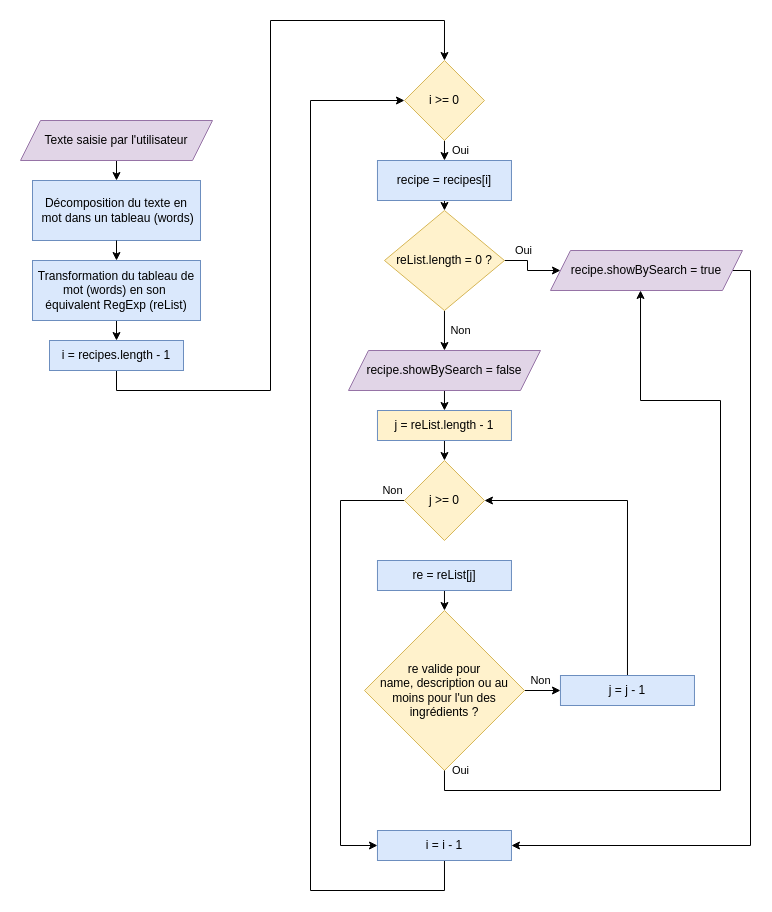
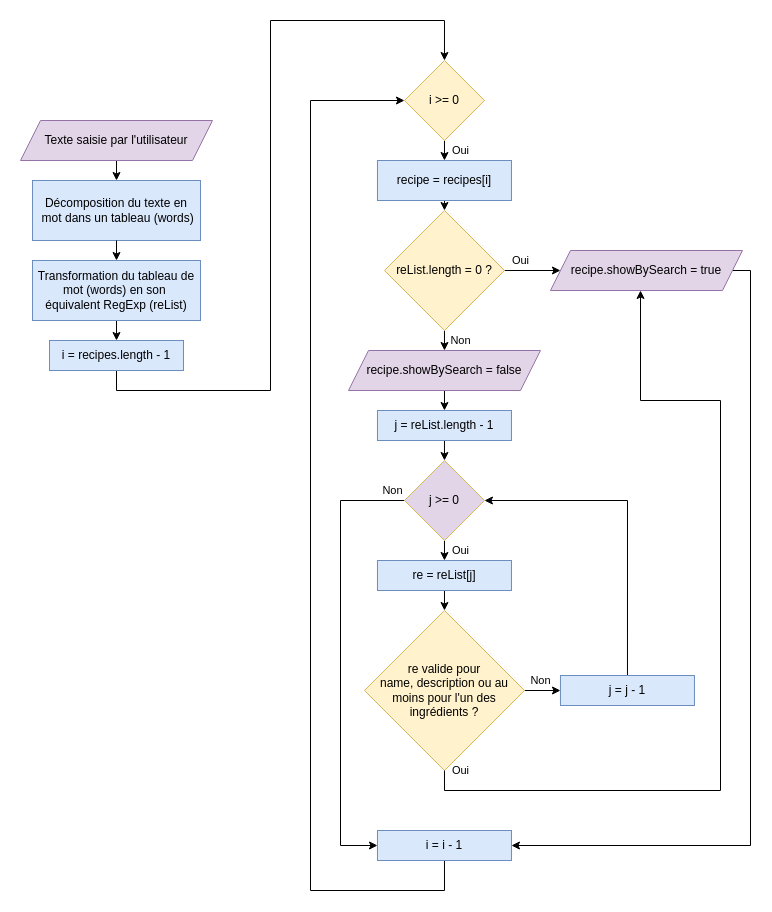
(444, 261) -> (444, 271)
(444, 426) -> (444, 426)
(444, 501) -> (444, 501)
none -> (444, 547)
